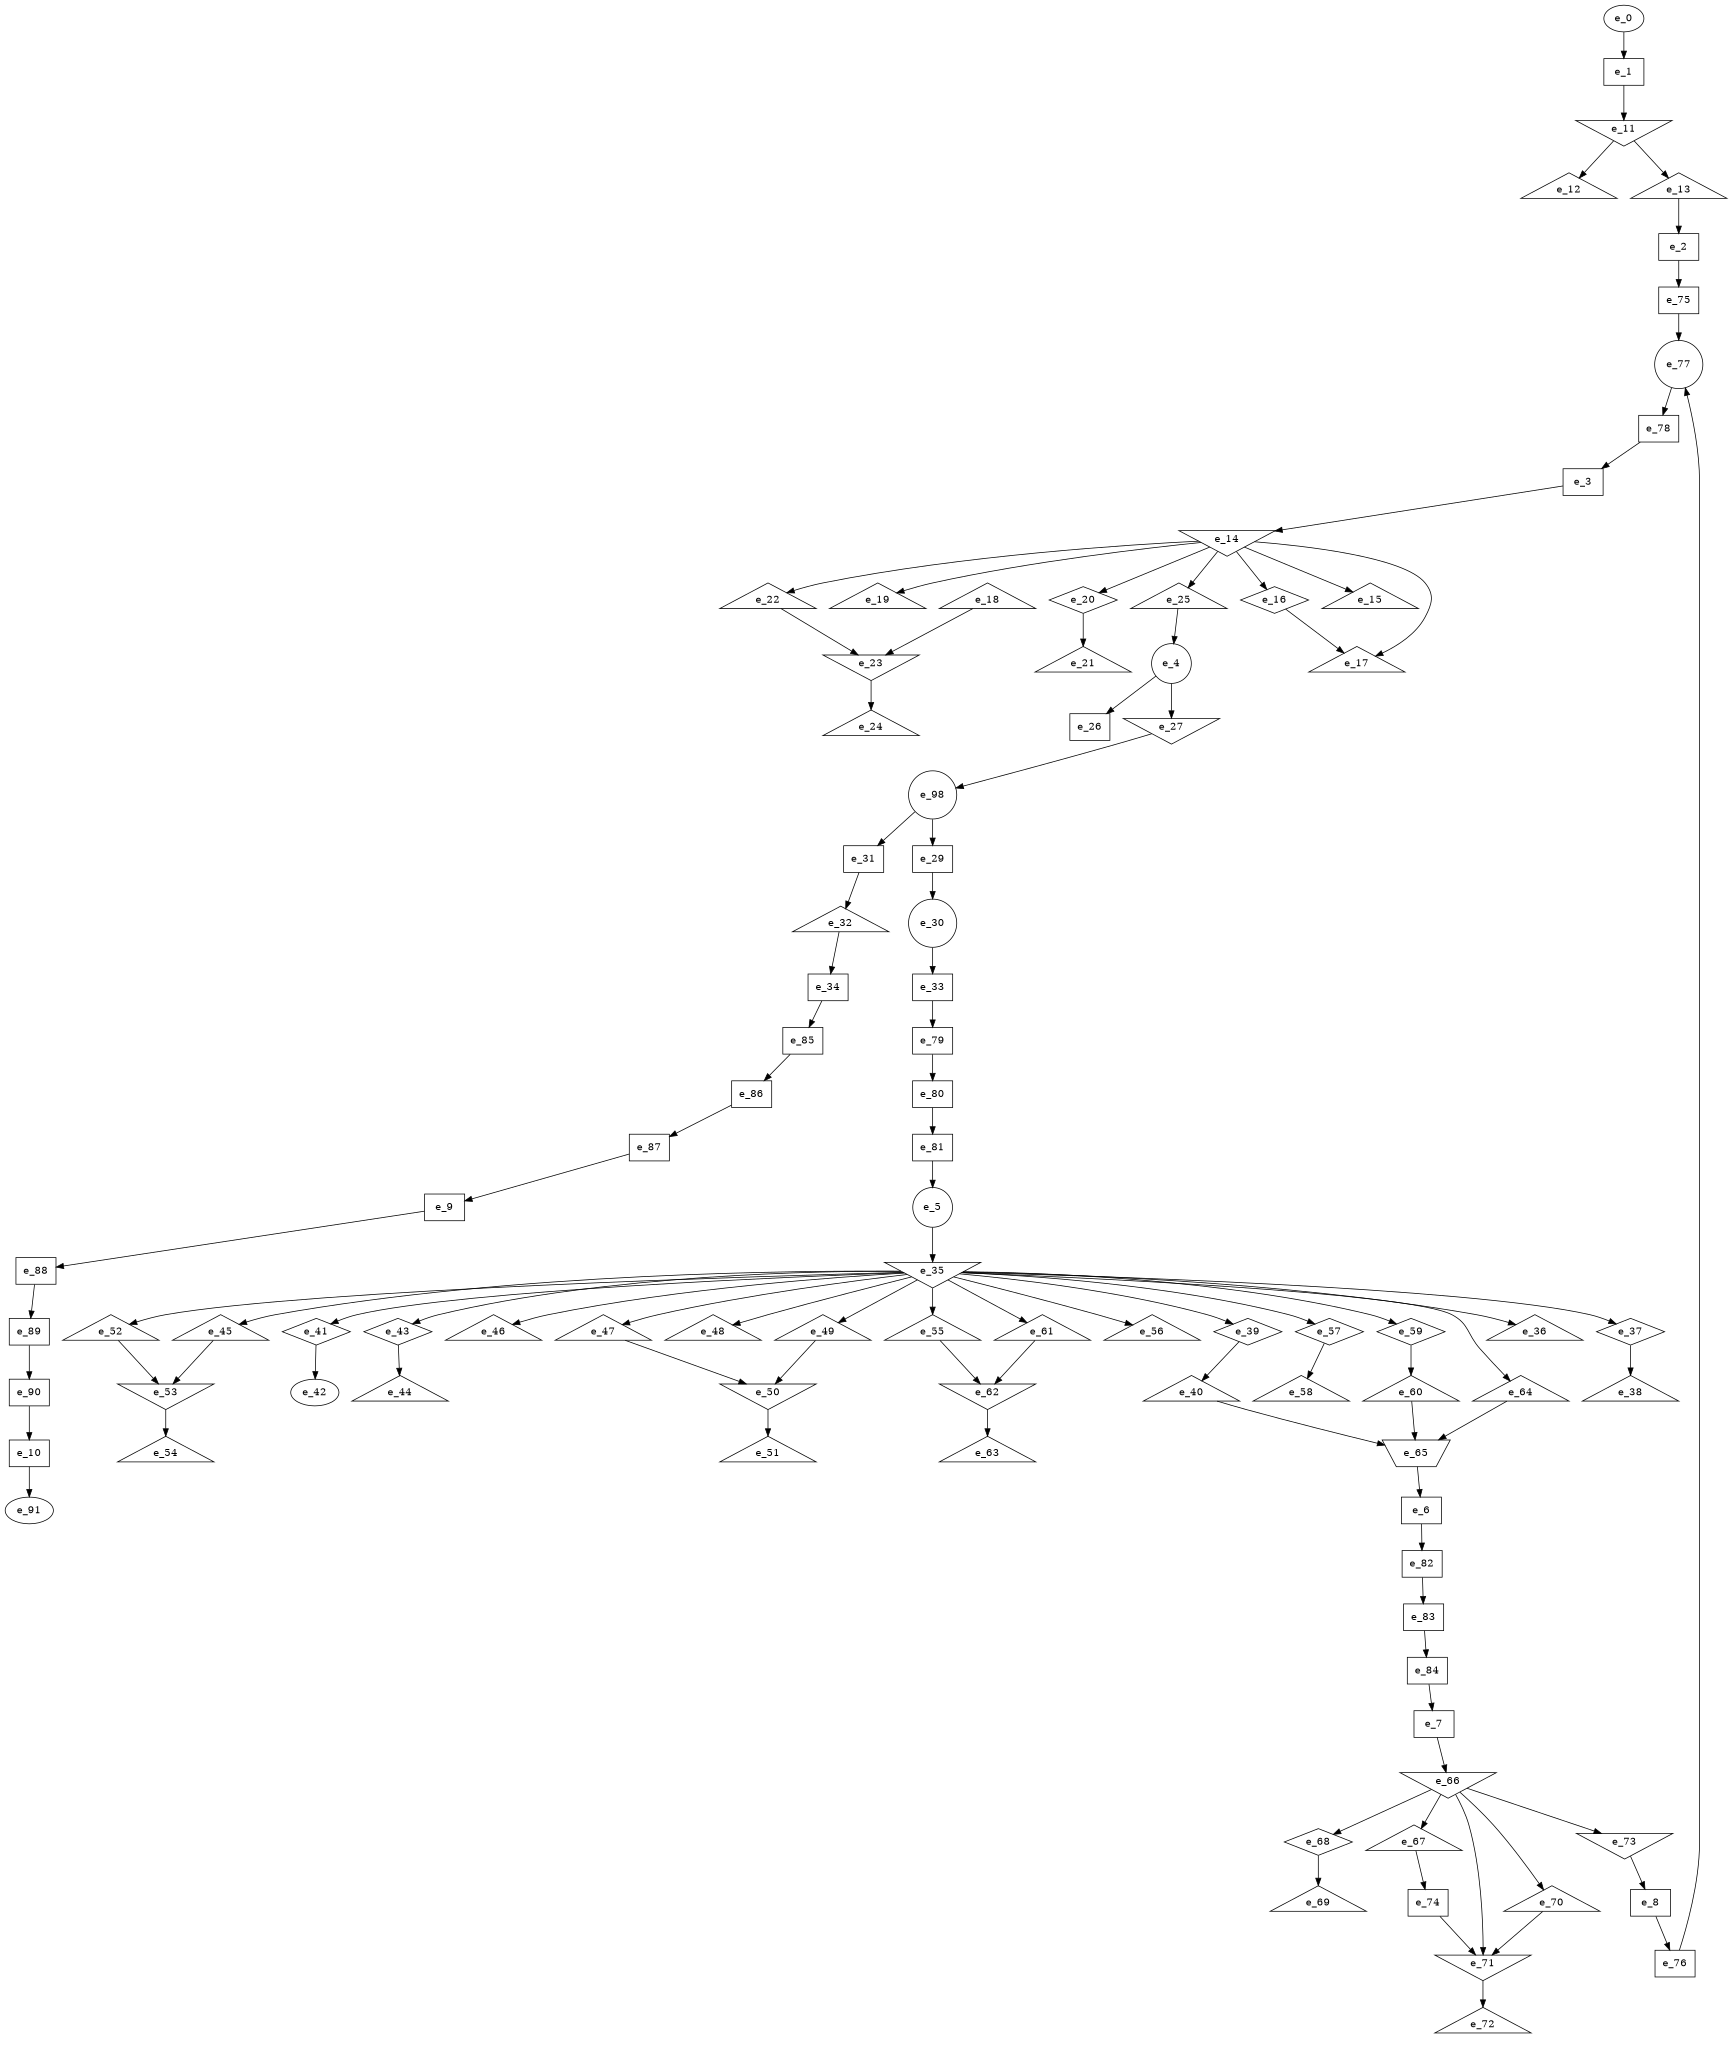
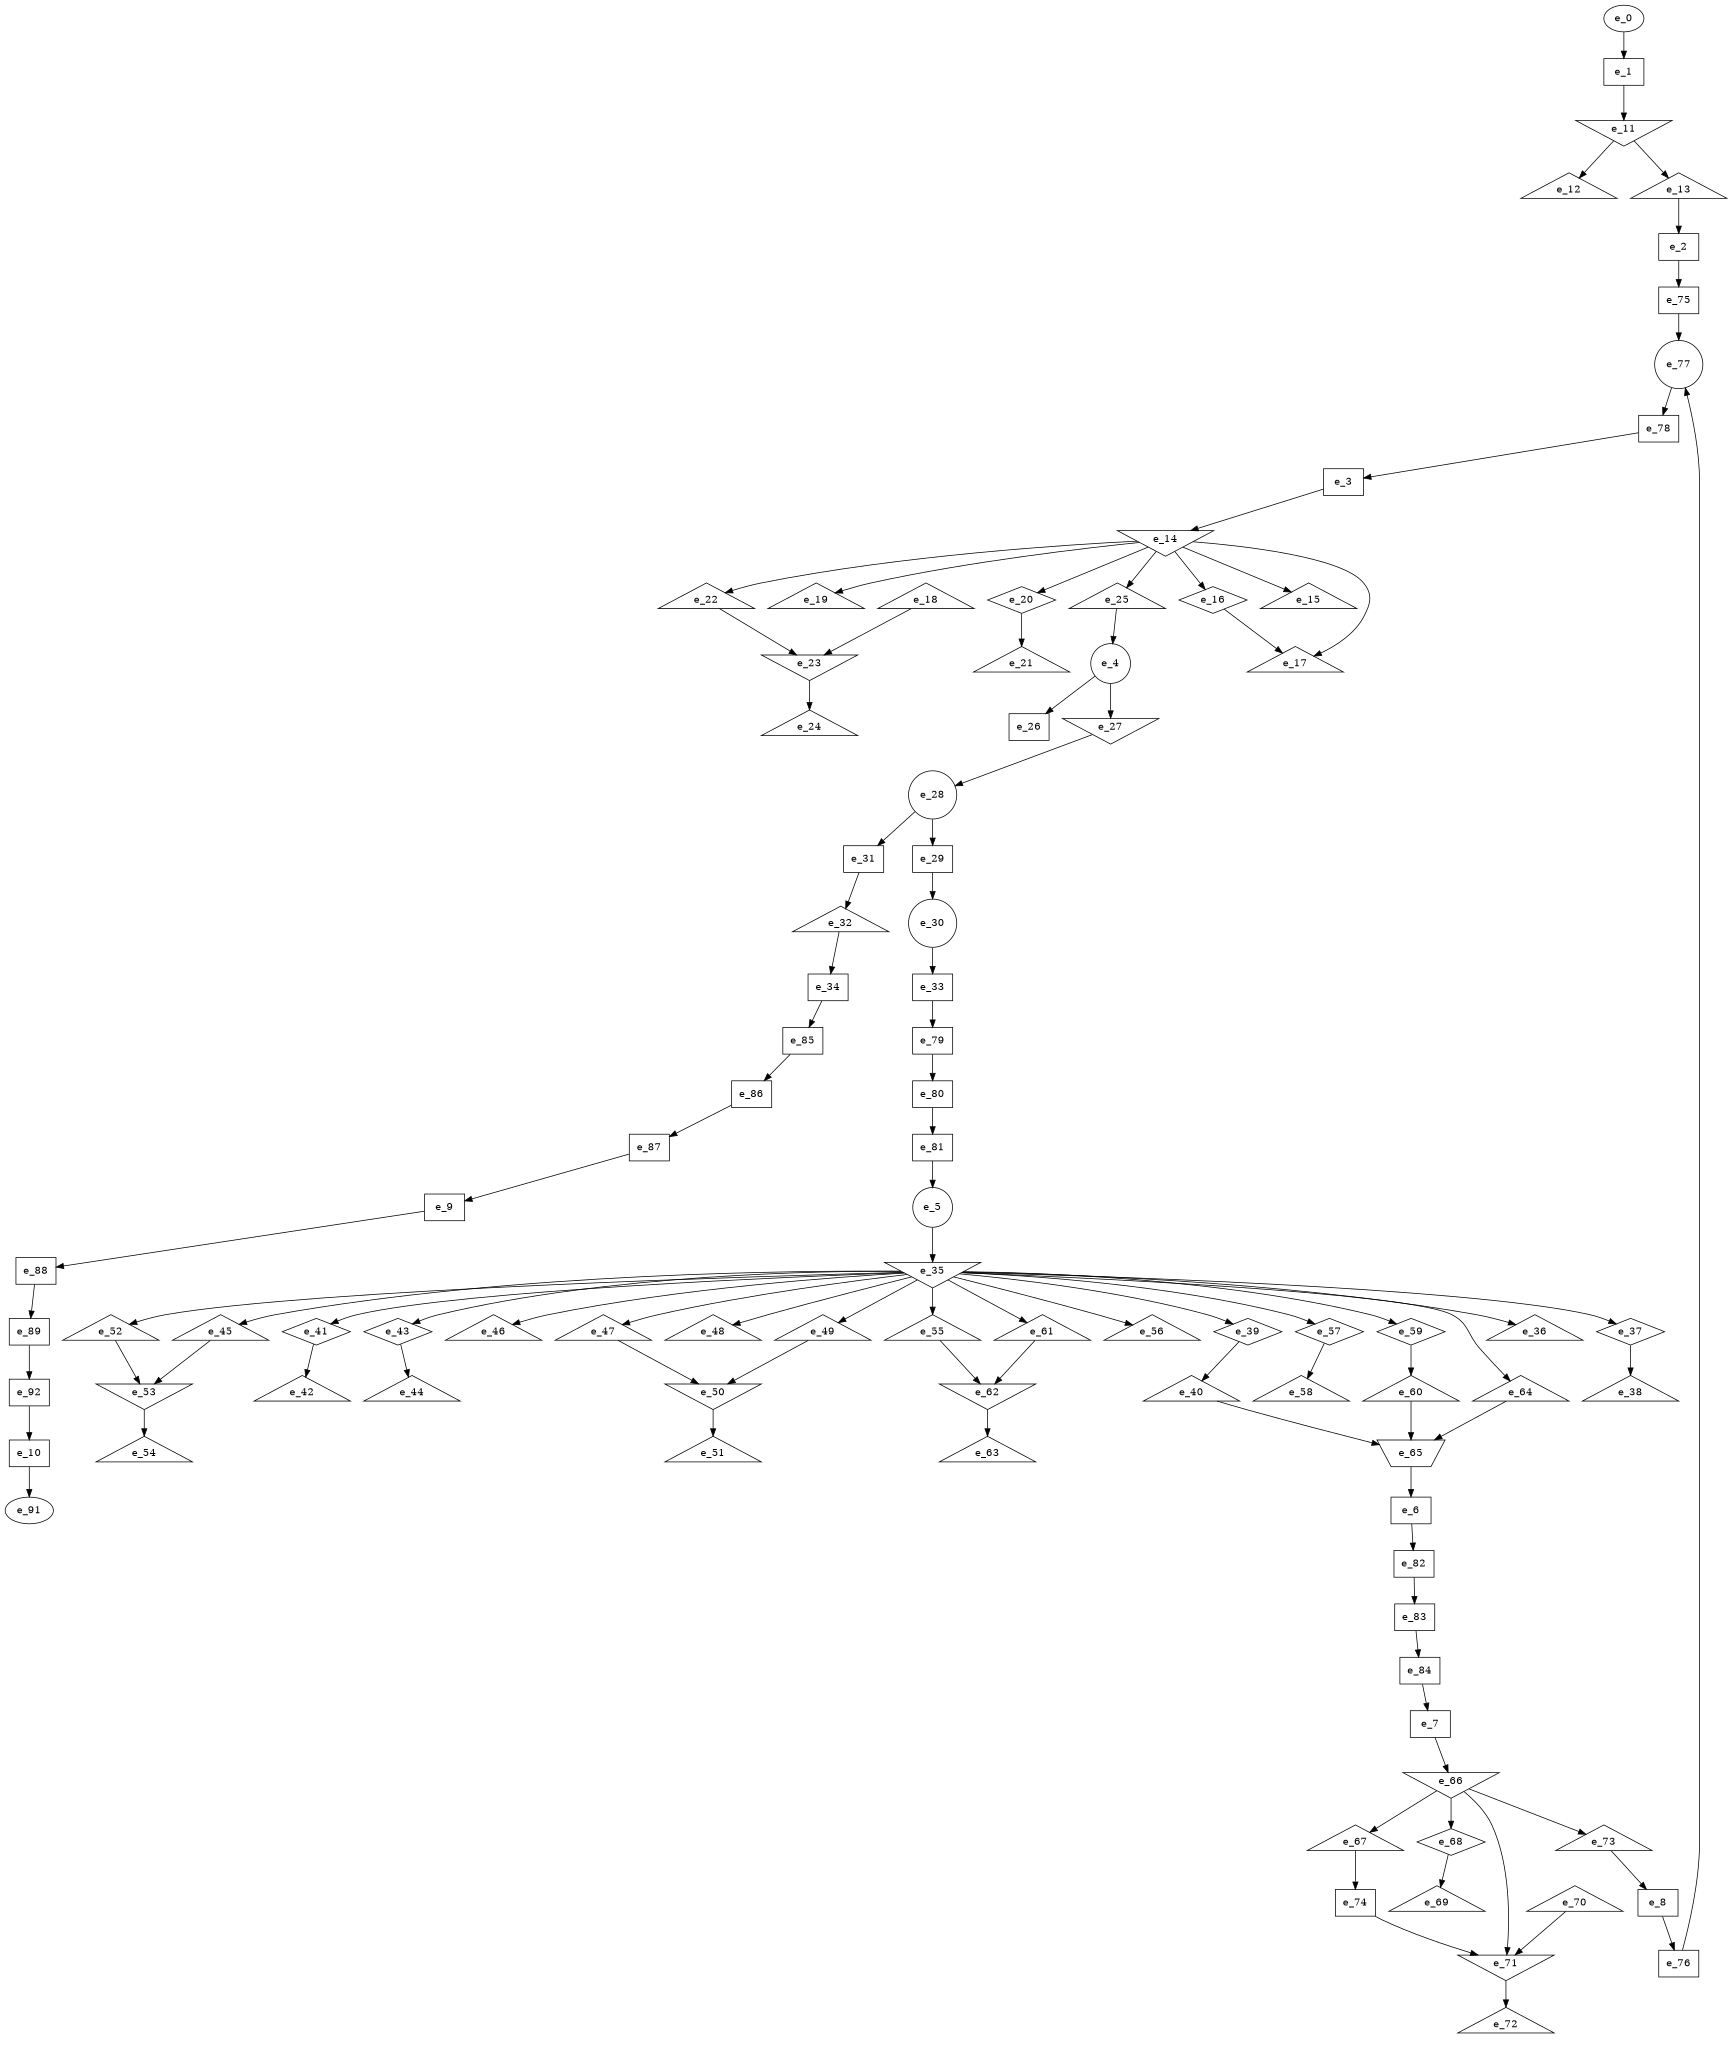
(933, 795) -> (933, 795)
(29, 1393) -> (29, 1393)
(315, 1393) -> (302, 1393)
(1502, 1835) -> none
(1625, 1842) -> (1604, 1842)
